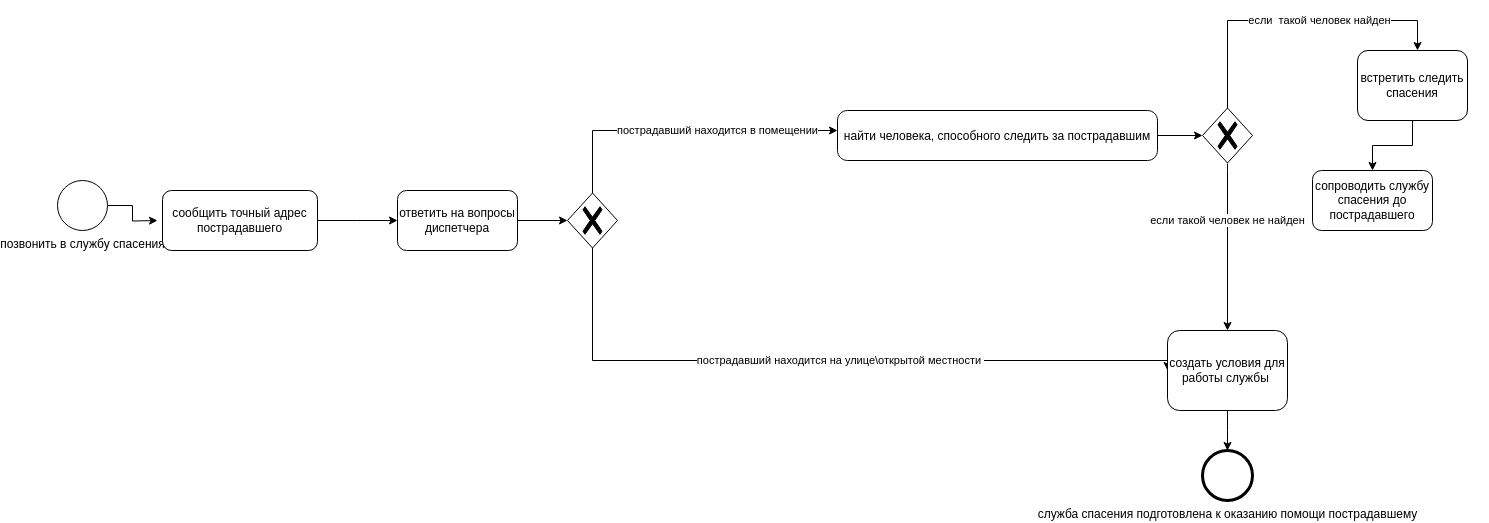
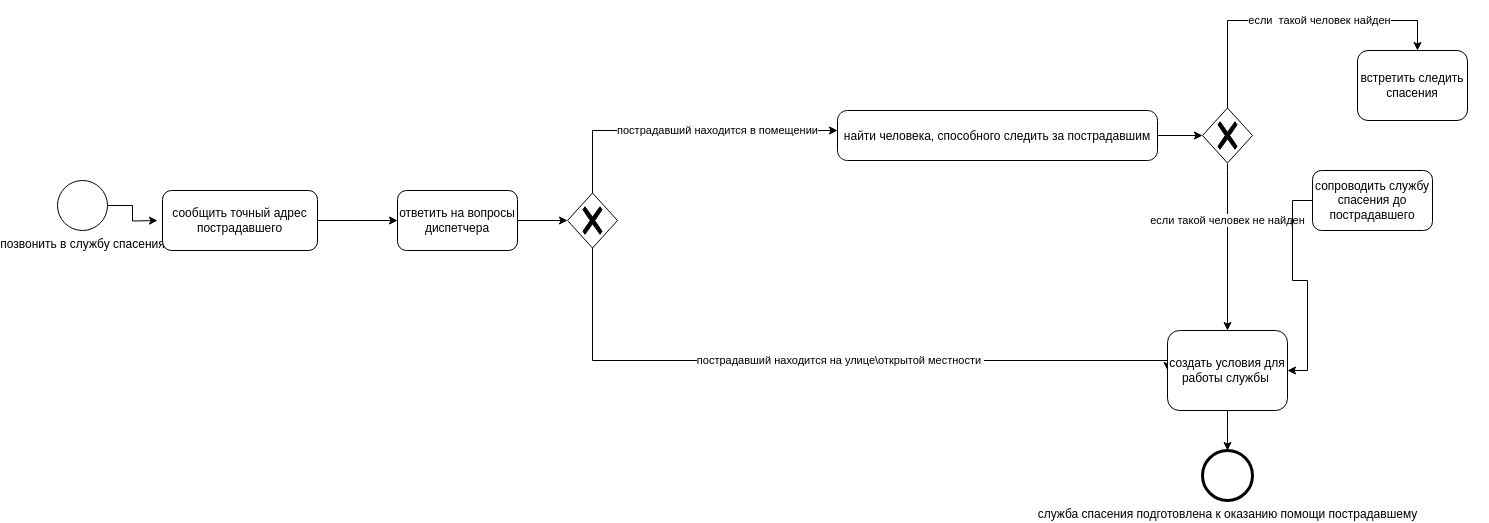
(1397, 146) -> none
none -> (1302, 281)
